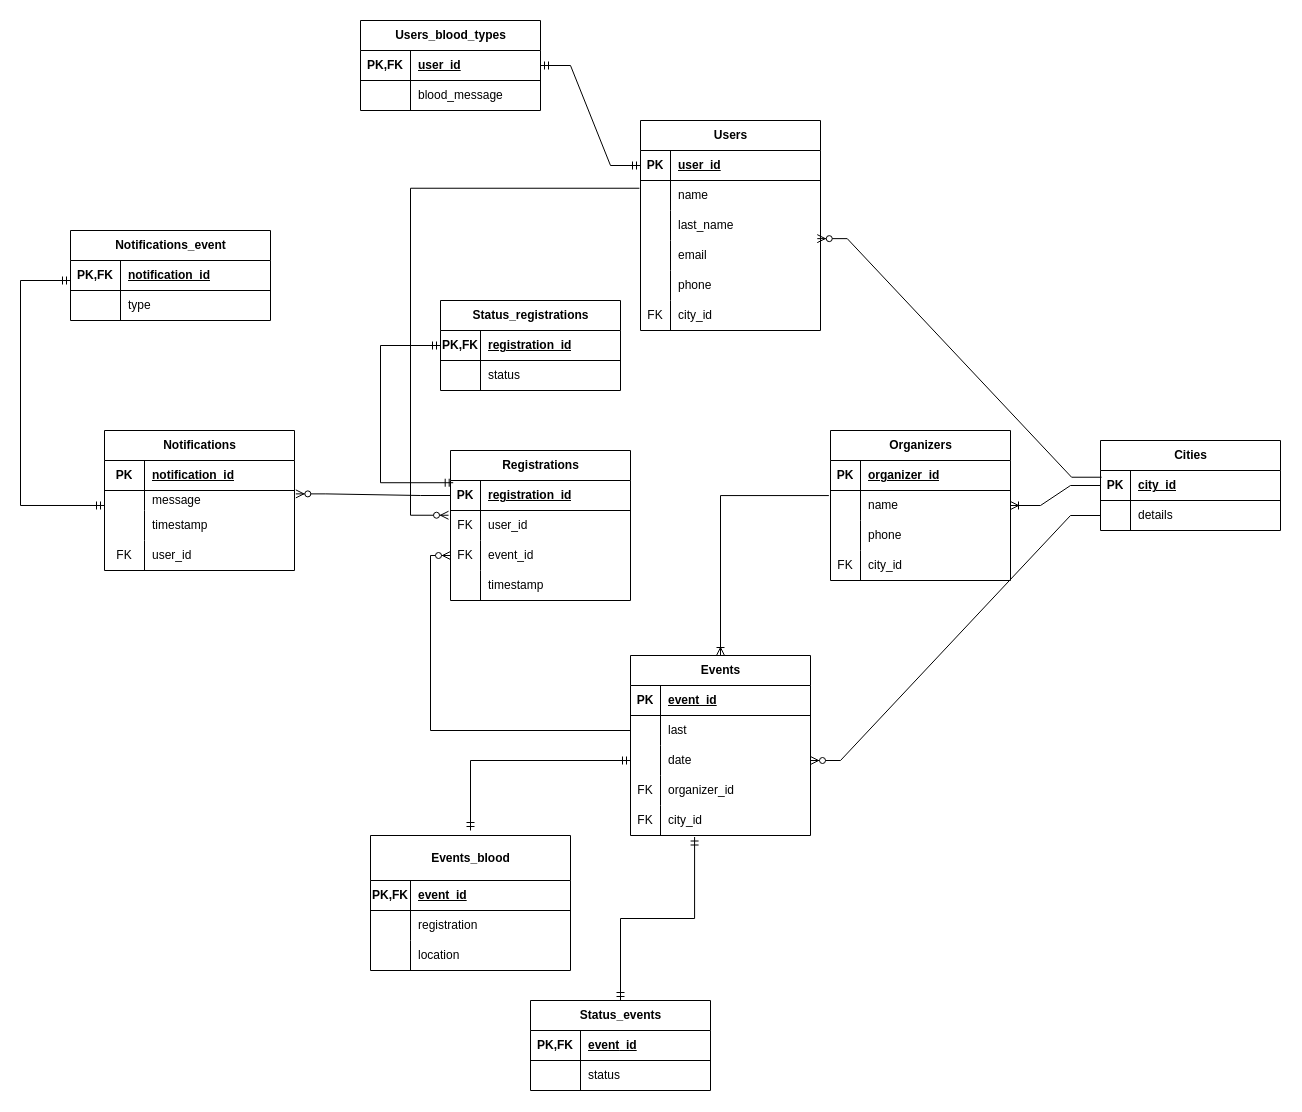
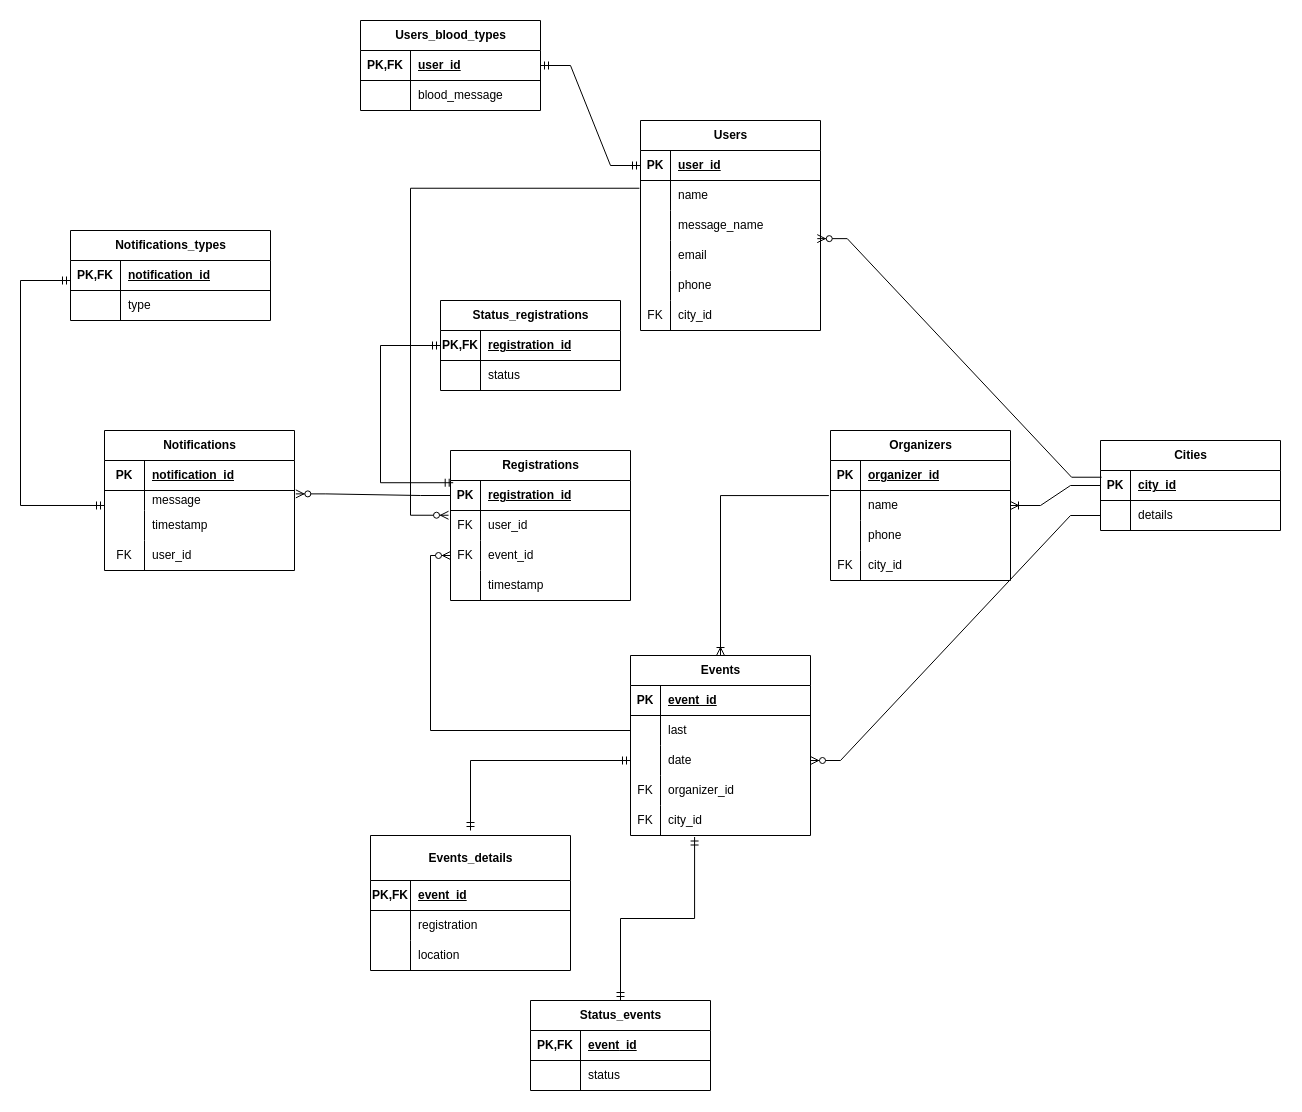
(707, 226) -> (719, 226)
(171, 246) -> (171, 246)
(471, 859) -> (471, 859)
